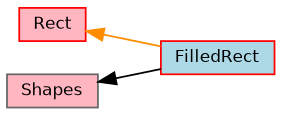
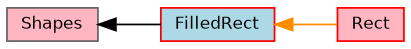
(132, 40) -> (315, 24)
